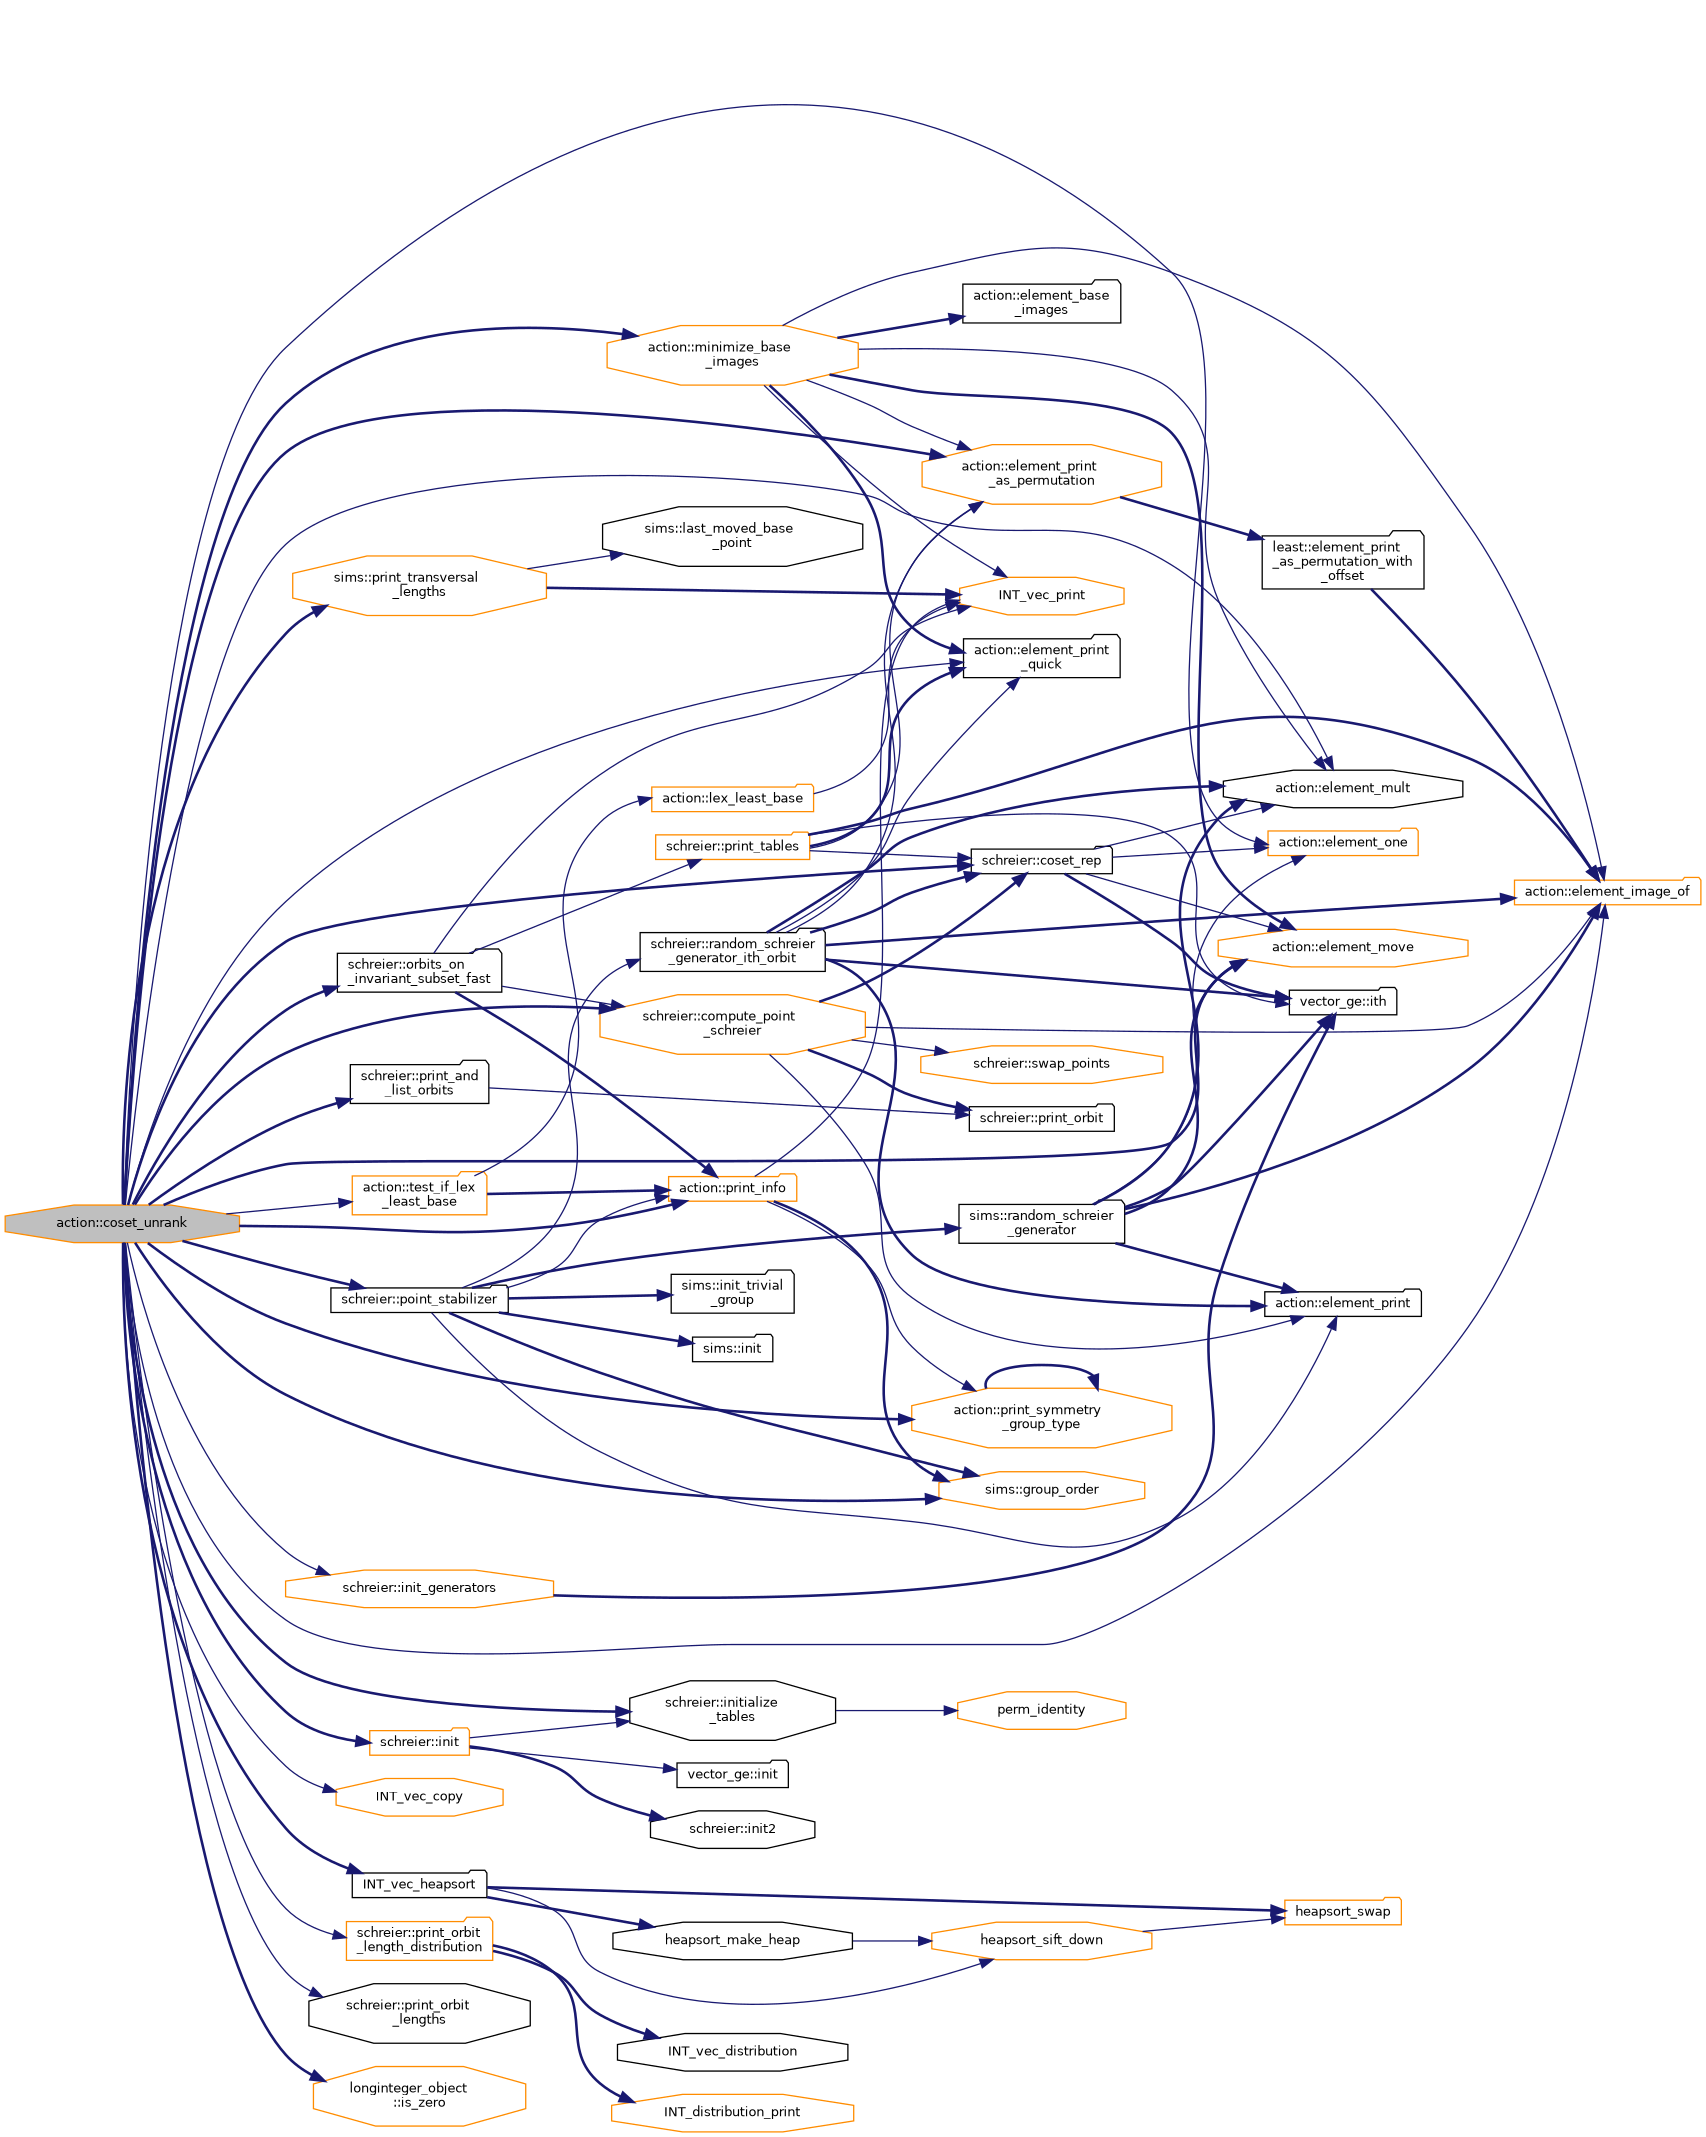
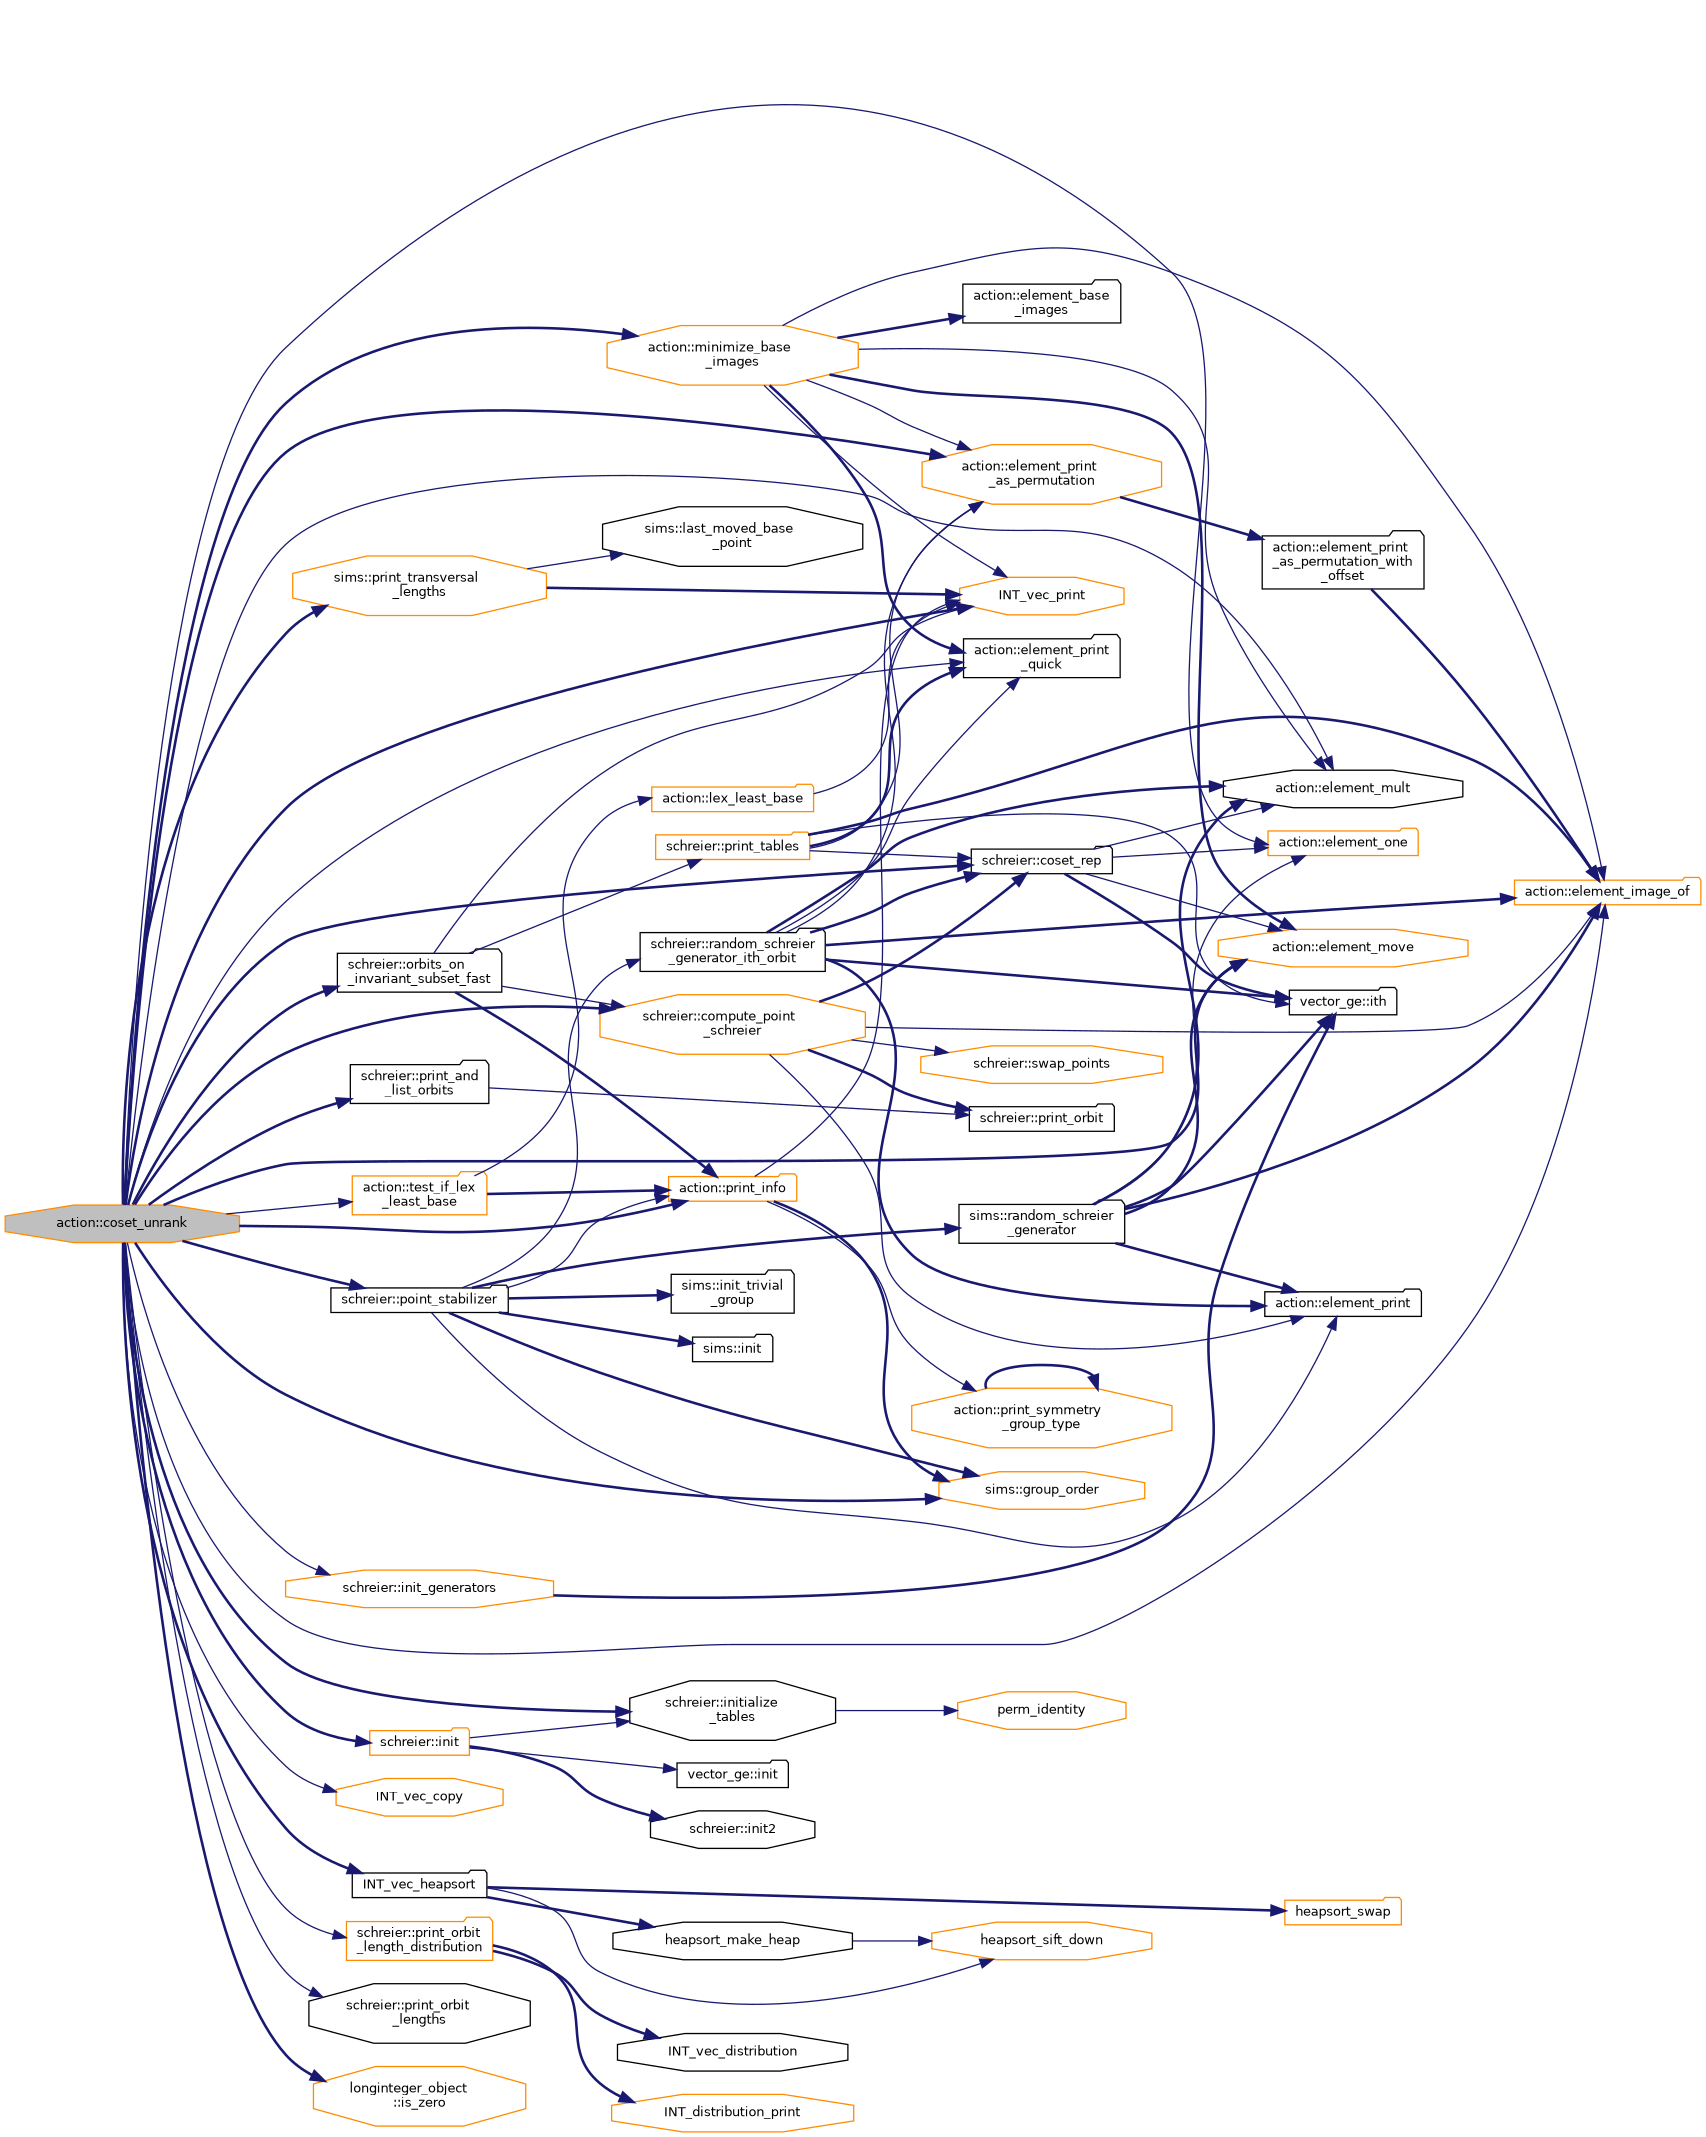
(1343, 562) -> (1343, 562)
(529, 1386) -> (404, 742)
(1207, 1925) -> none
